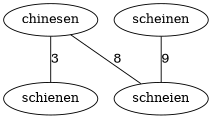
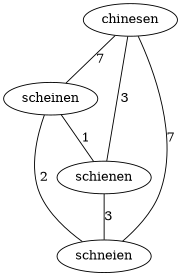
none -> (91, 59)
(118, 59) -> (171, 138)
(166, 59) -> (44, 177)
none -> (77, 138)
none -> (104, 217)
